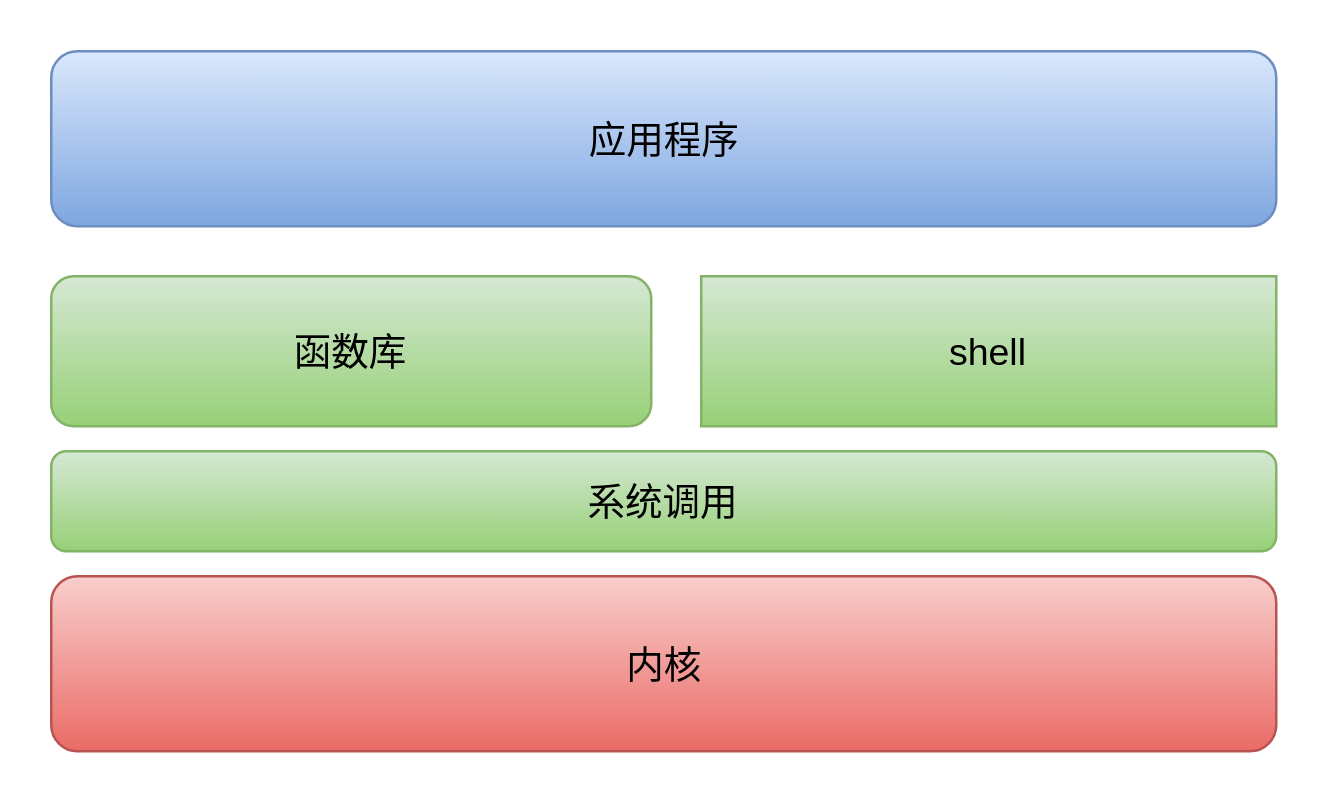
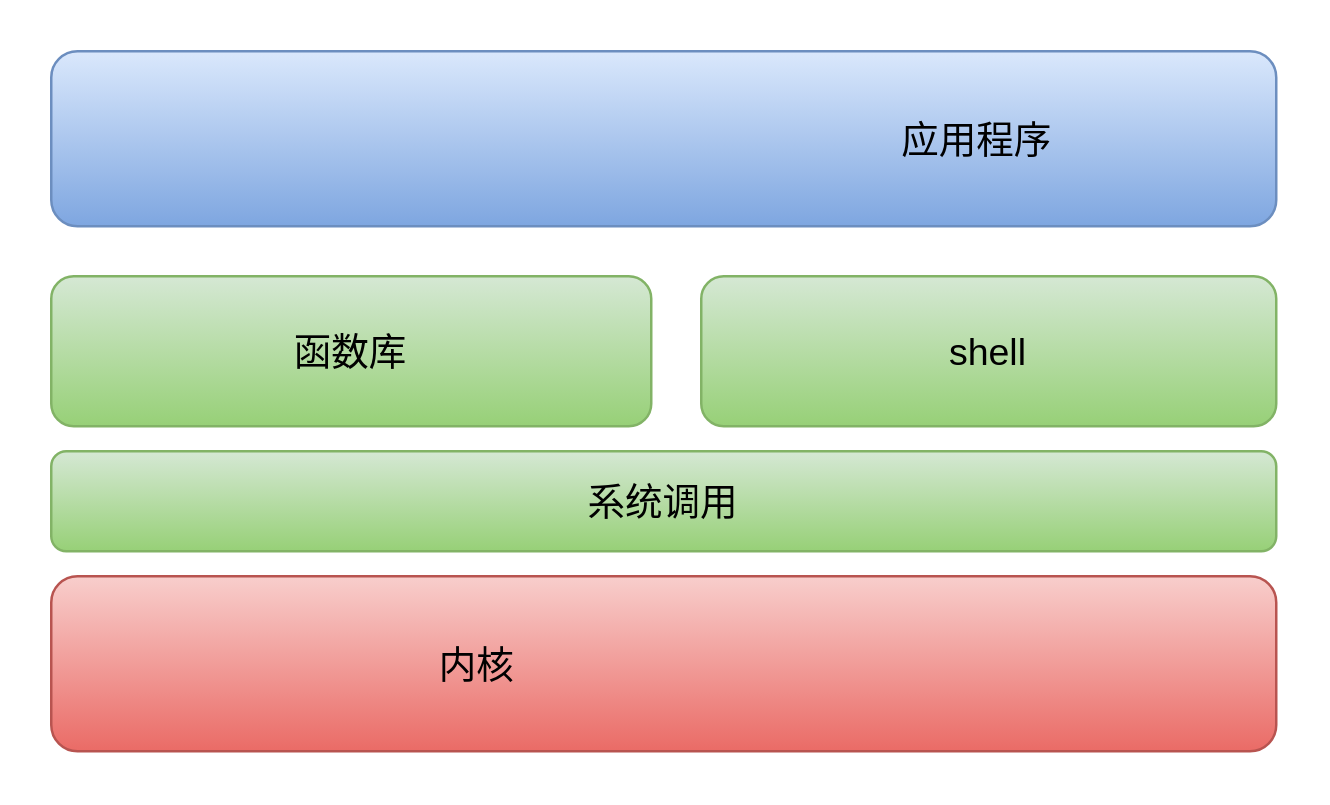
(664, 139) -> (976, 139)
(989, 351) -> (989, 351)
(664, 664) -> (476, 664)
